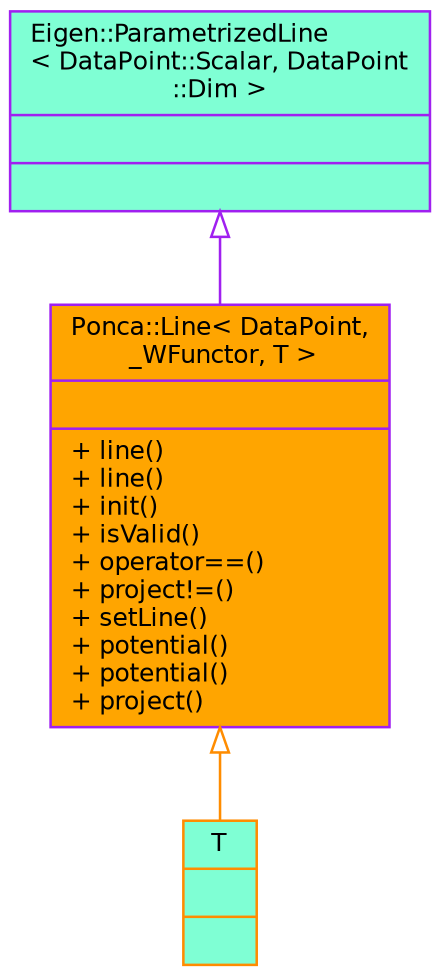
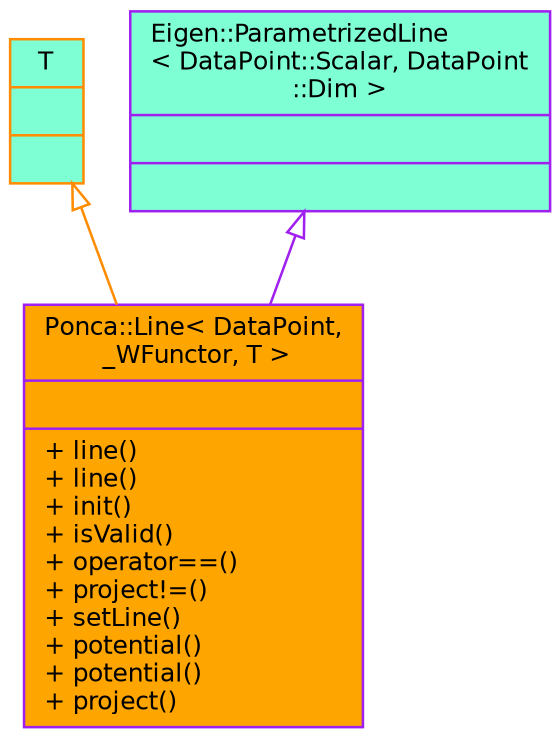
(220, 786) -> (99, 256)
